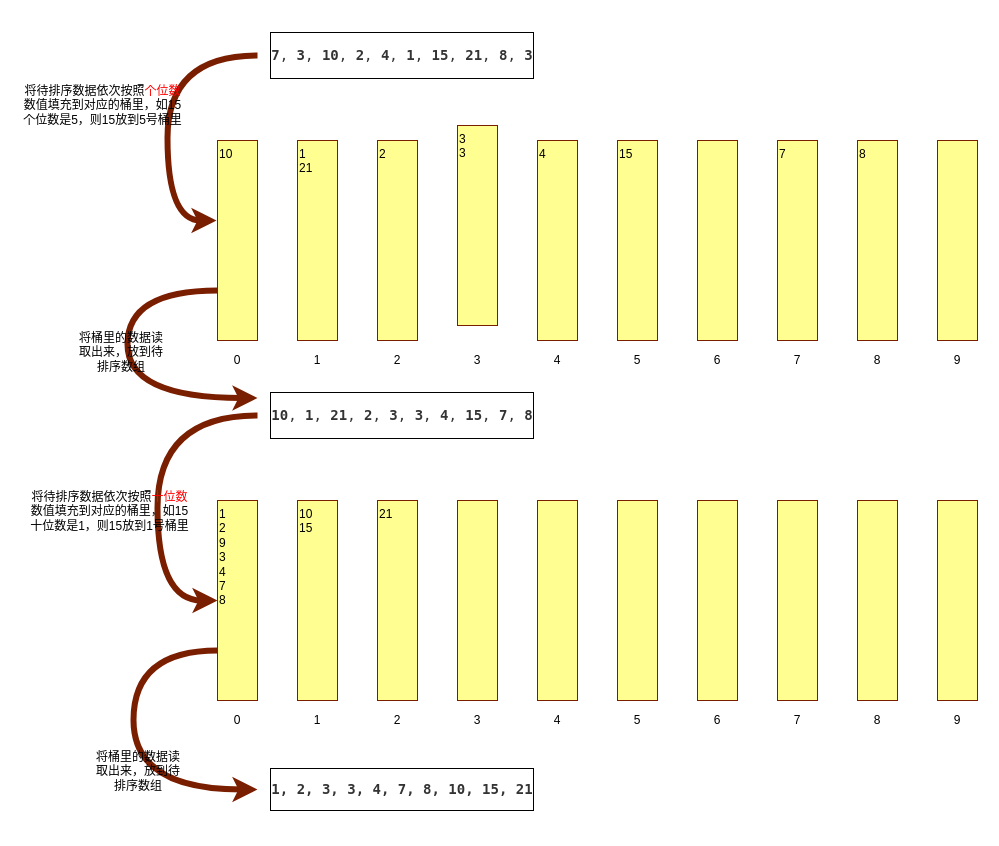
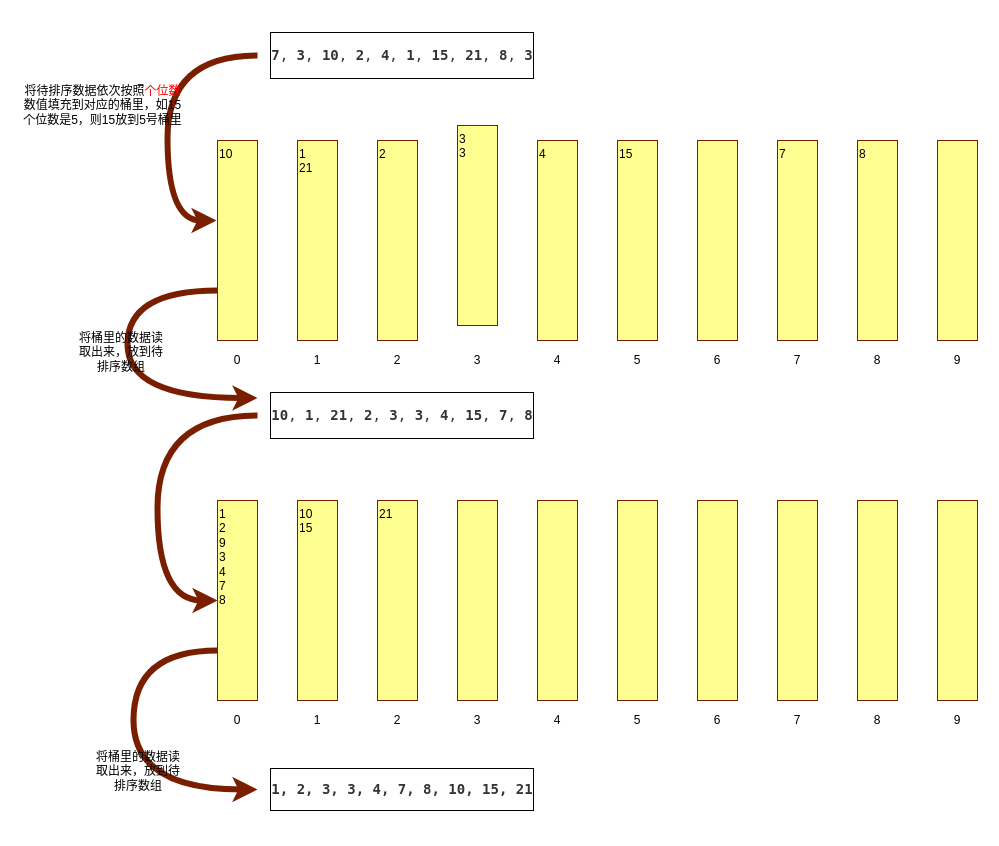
(110, 511) -> none
